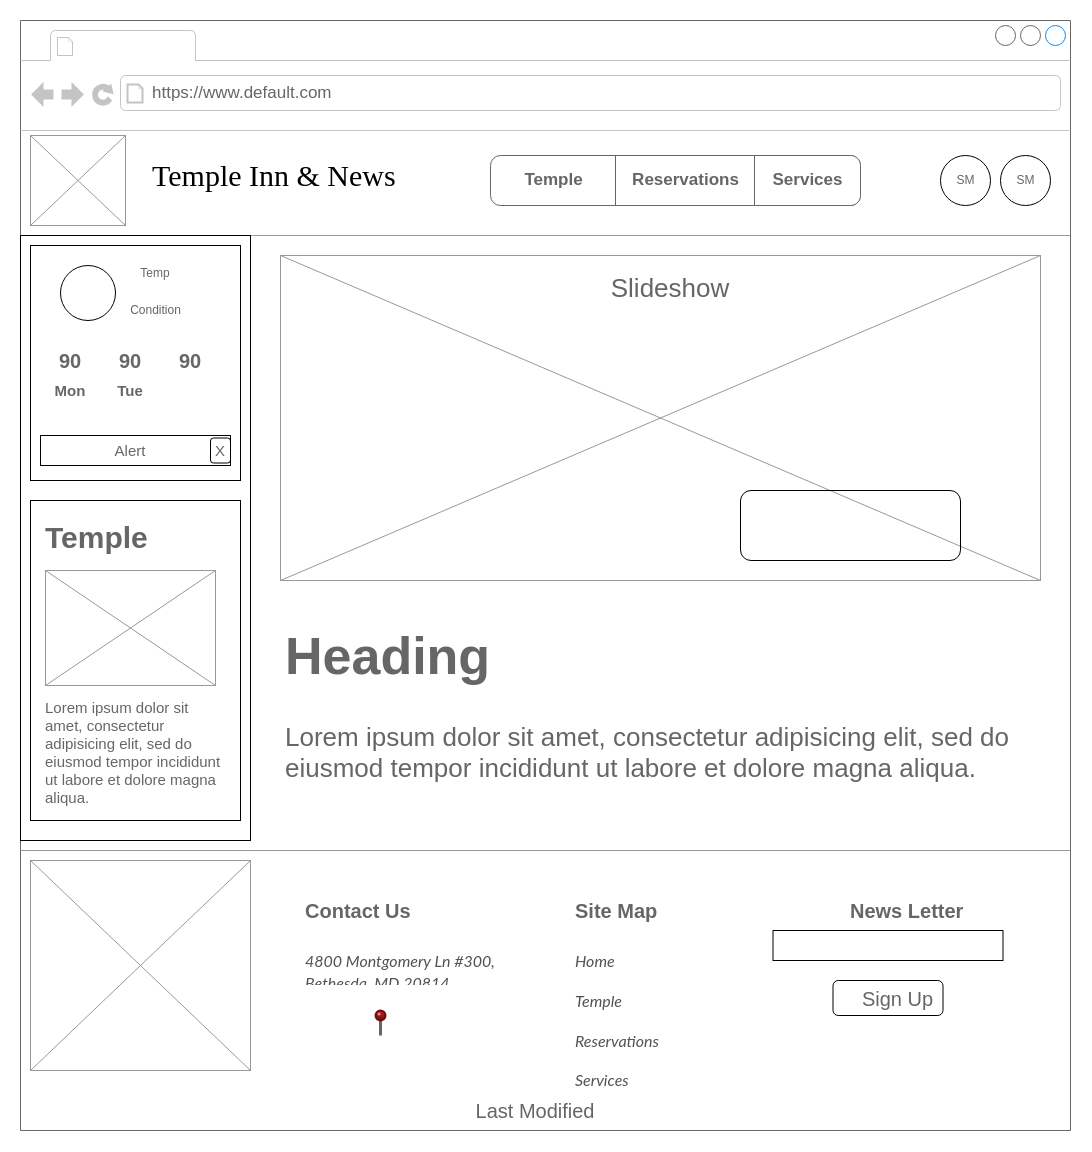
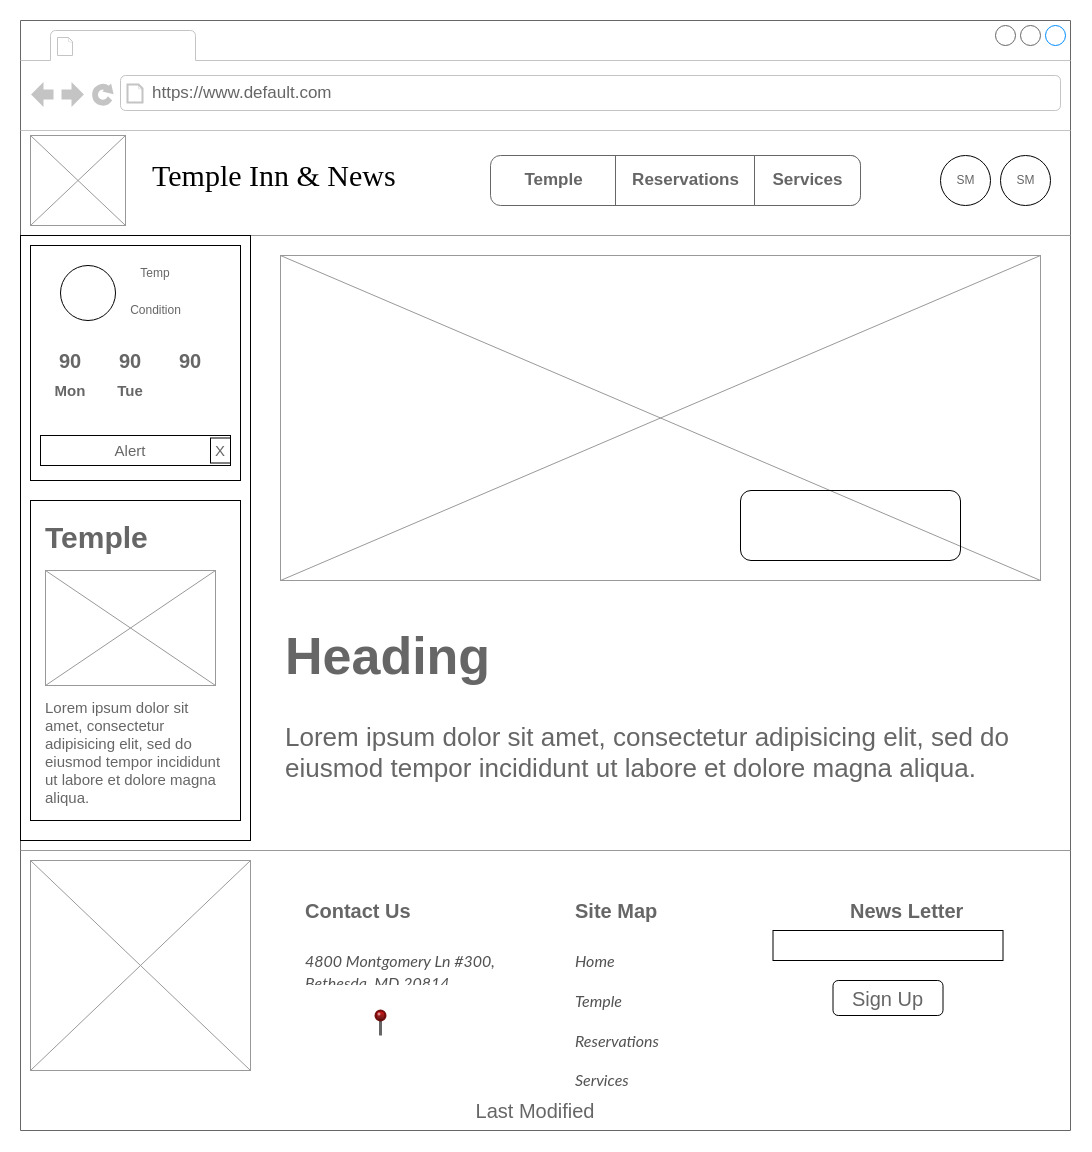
(671, 289) -> none
(221, 451) -> (221, 451)
(898, 998) -> (888, 998)
